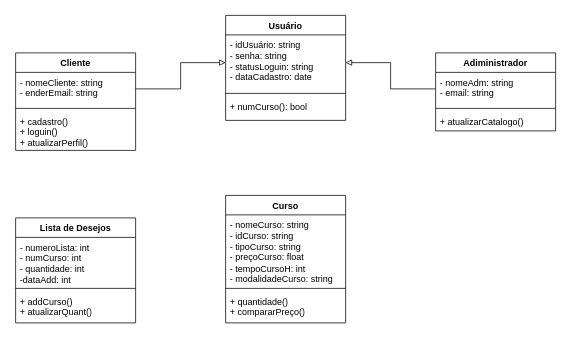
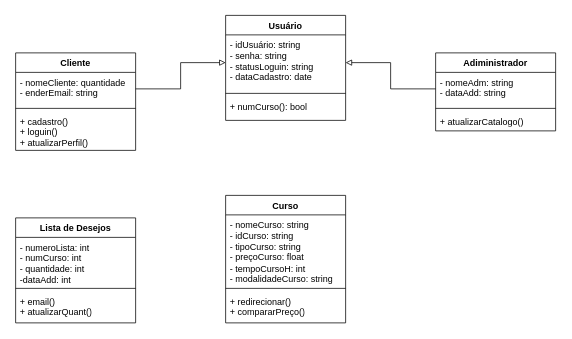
(66, 88) -> (76, 88)
(478, 88) -> (478, 88)
(62, 307) -> (62, 307)
(272, 307) -> (272, 307)
